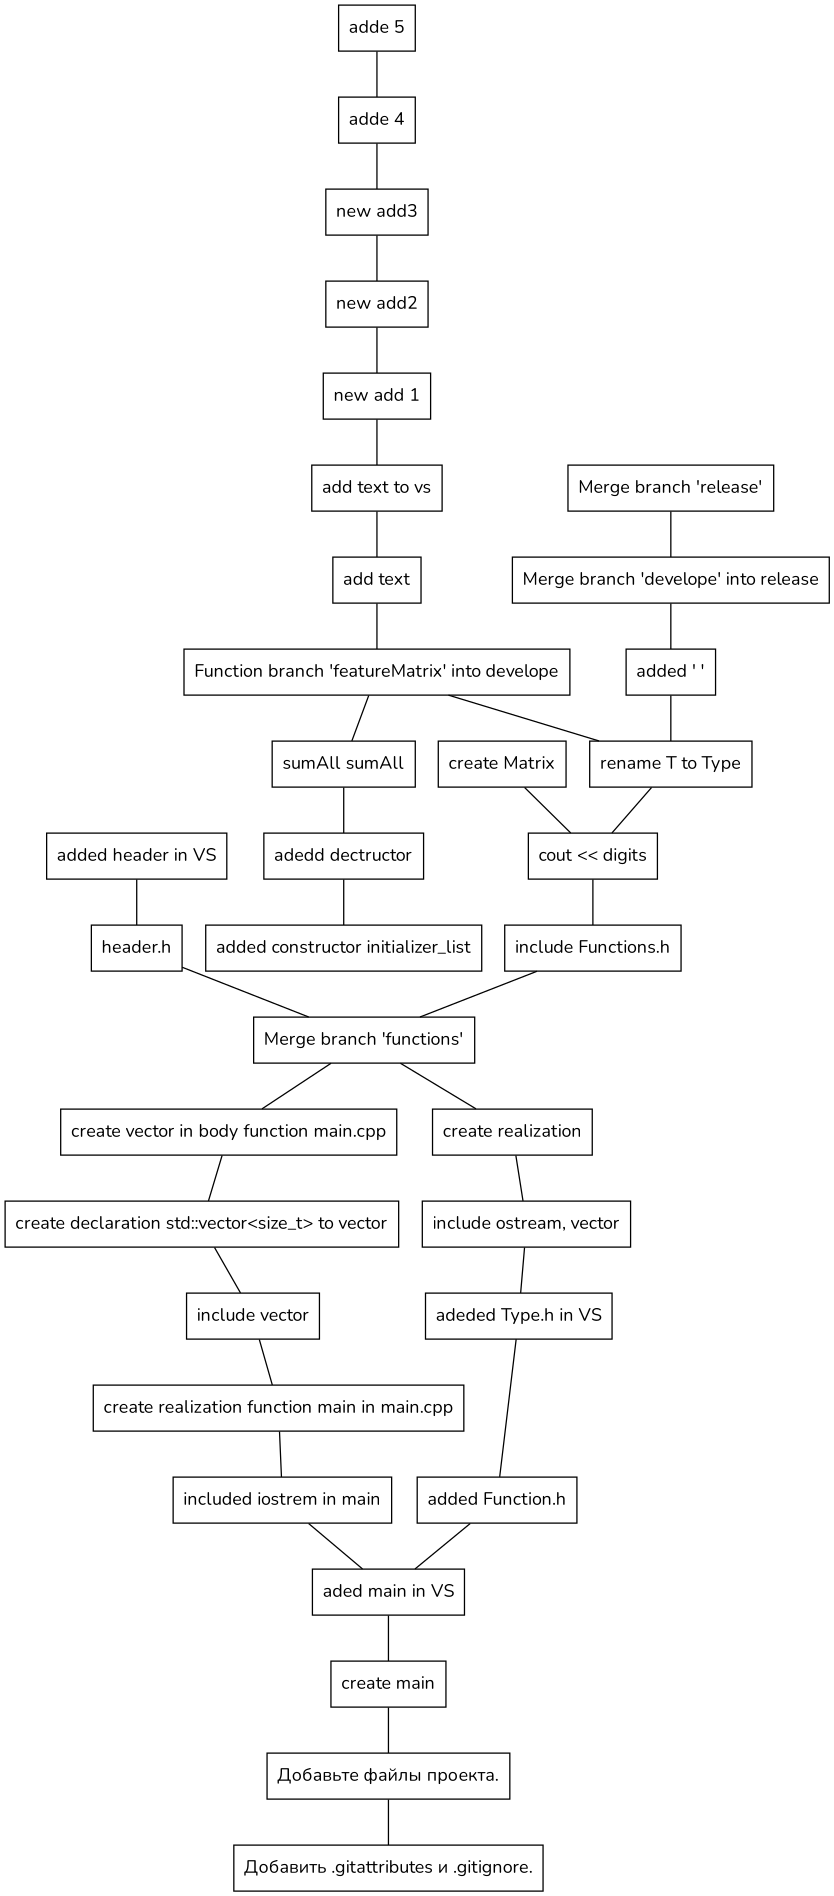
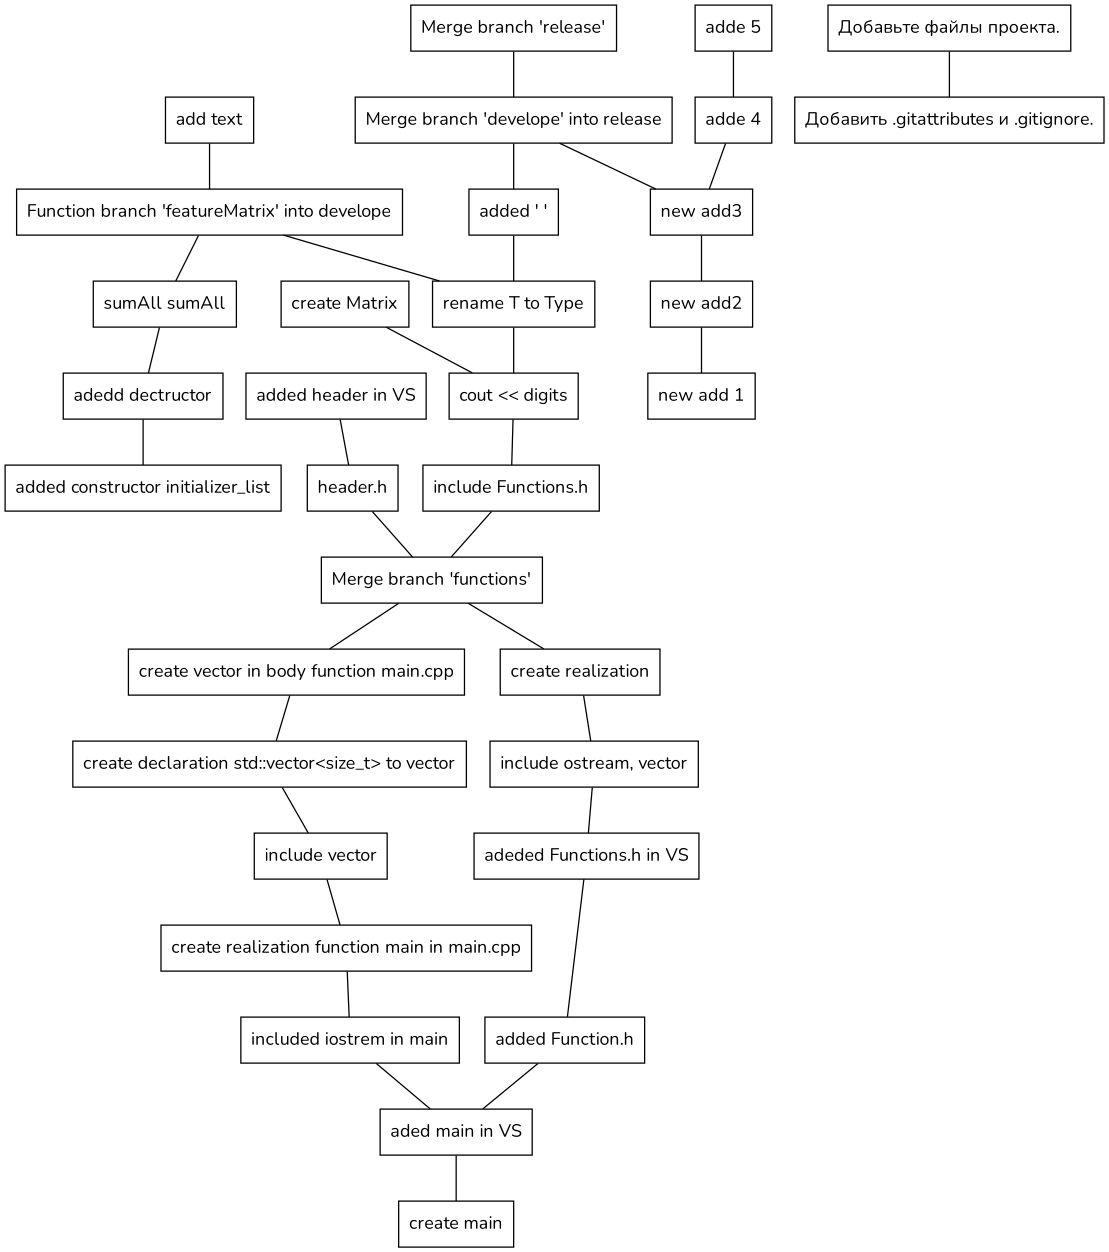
none -> (608, 166)
(377, 488) -> none
(519, 1316) -> (586, 856)
(388, 1730) -> none
